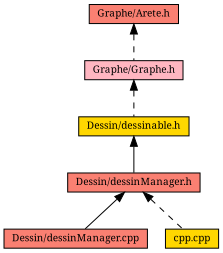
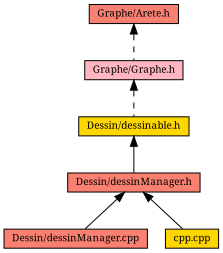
(167, 214) -> (167, 214)
